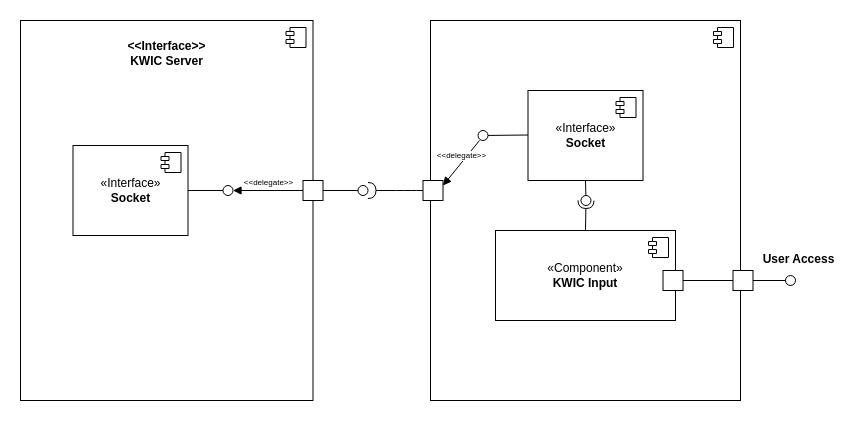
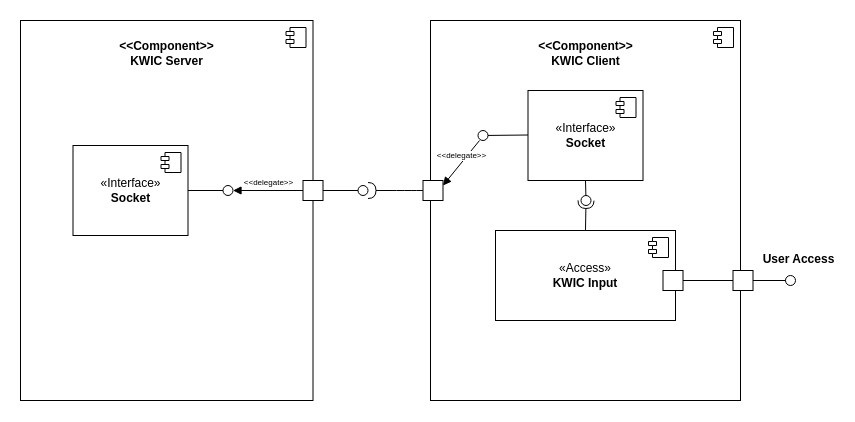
(167, 54) -> (167, 54)
none -> (586, 54)
(586, 276) -> (586, 276)
